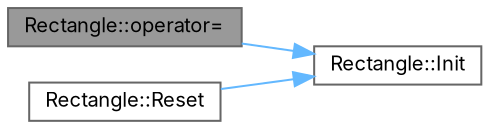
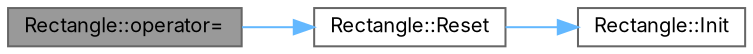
(268, 47) -> (268, 27)
